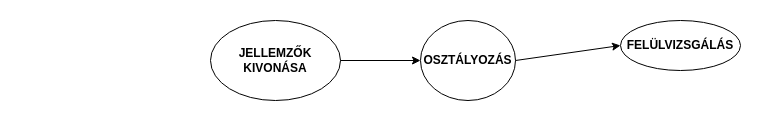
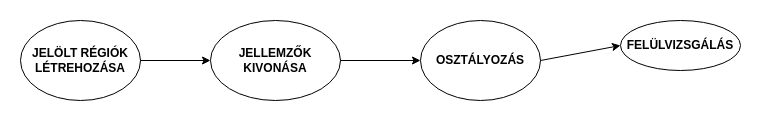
none -> (81, 61)
none -> (172, 61)
(468, 61) -> (481, 61)
